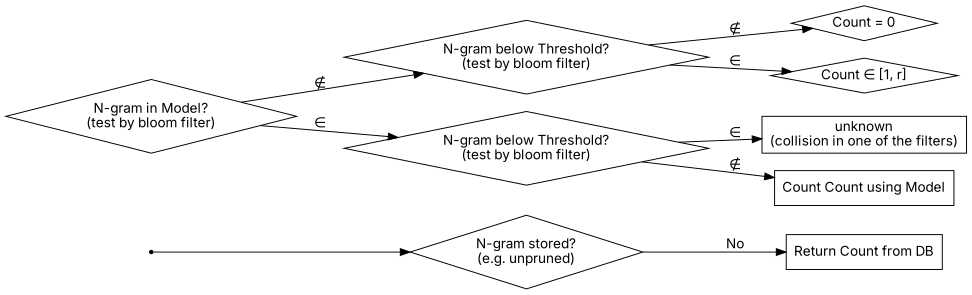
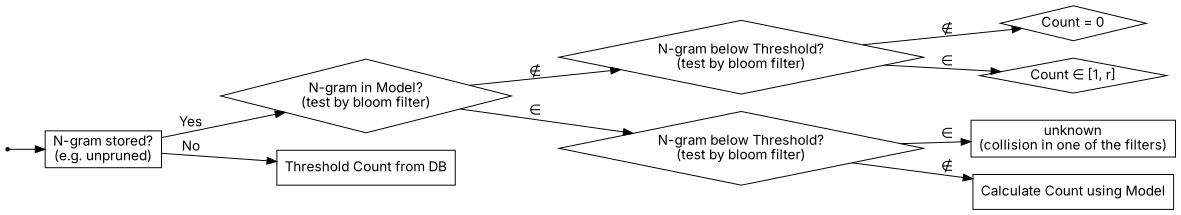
none -> (218, 126)
(864, 188) -> (1073, 192)
(526, 252) -> (103, 149)
(864, 252) -> (366, 168)
